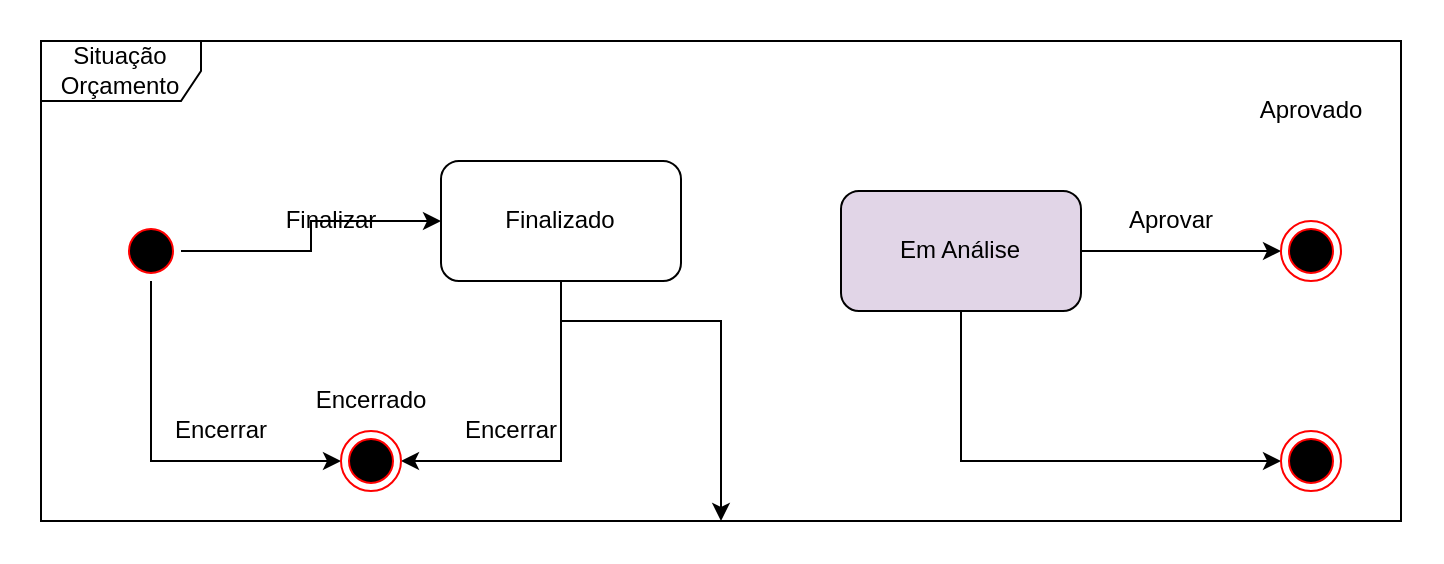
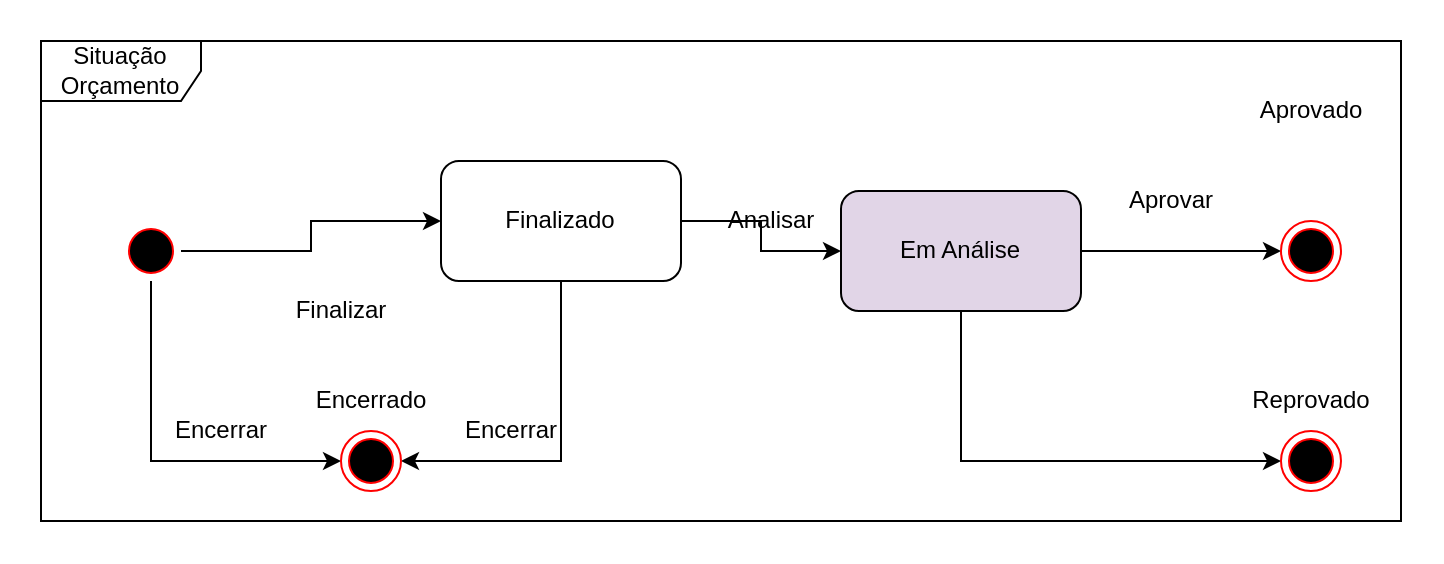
(331, 221) -> (341, 311)
none -> (771, 221)
(1171, 221) -> (1171, 201)
(721, 336) -> (761, 229)
none -> (1311, 401)
